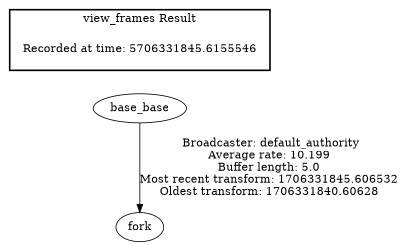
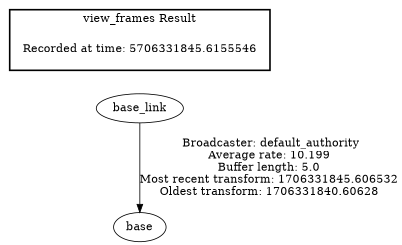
(140, 108) -> (140, 108)
(140, 227) -> (140, 227)
